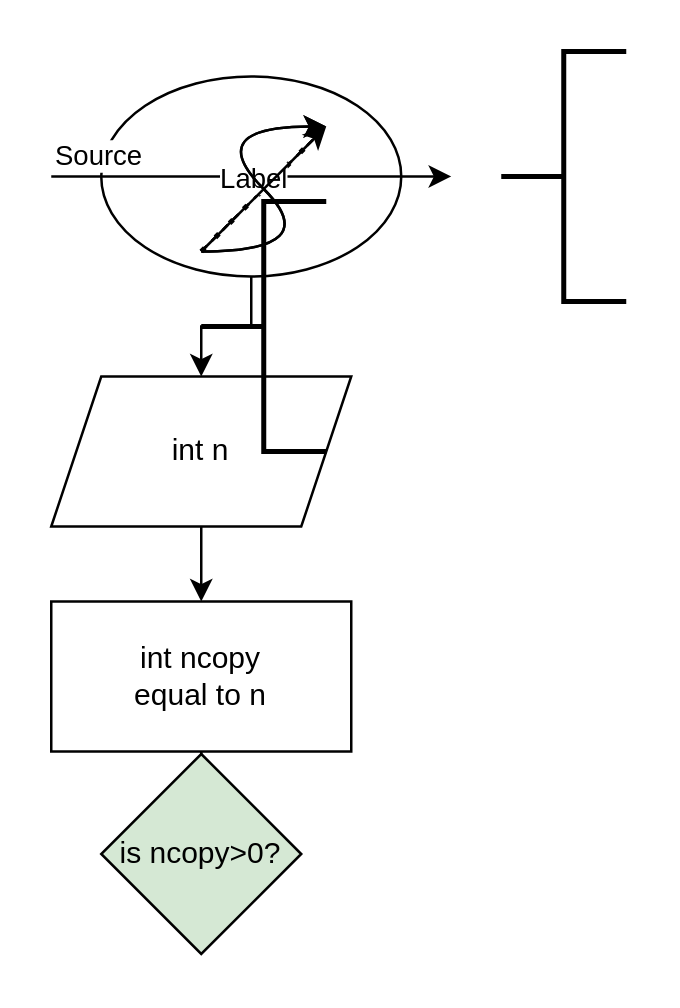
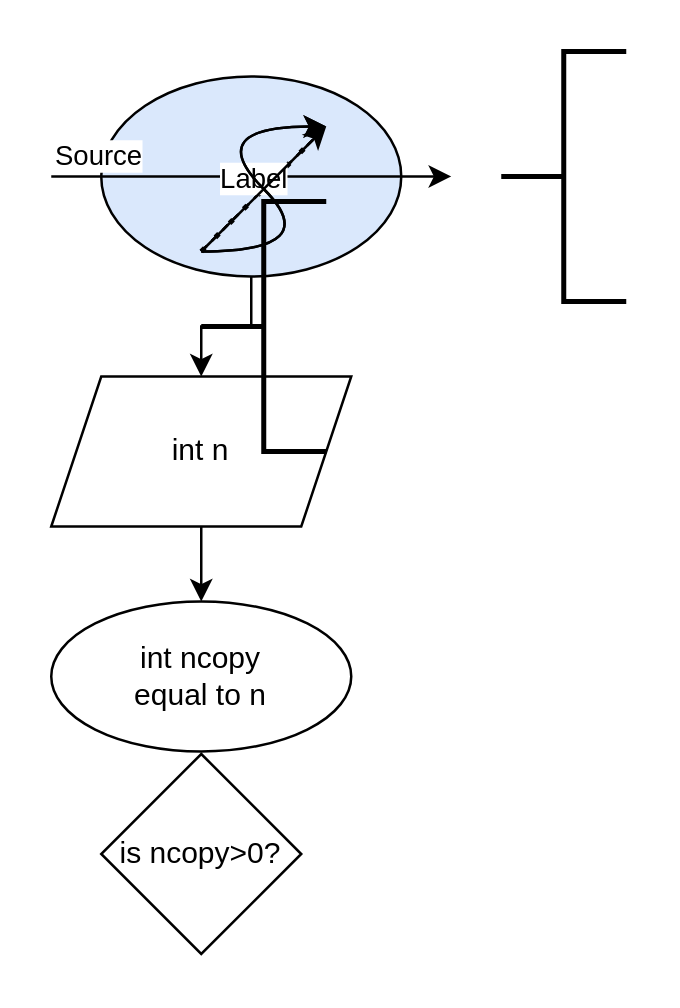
(251, 176) -> (251, 176)
(201, 676) -> (201, 676)
(201, 801) -> none
(201, 854) -> (201, 854)
